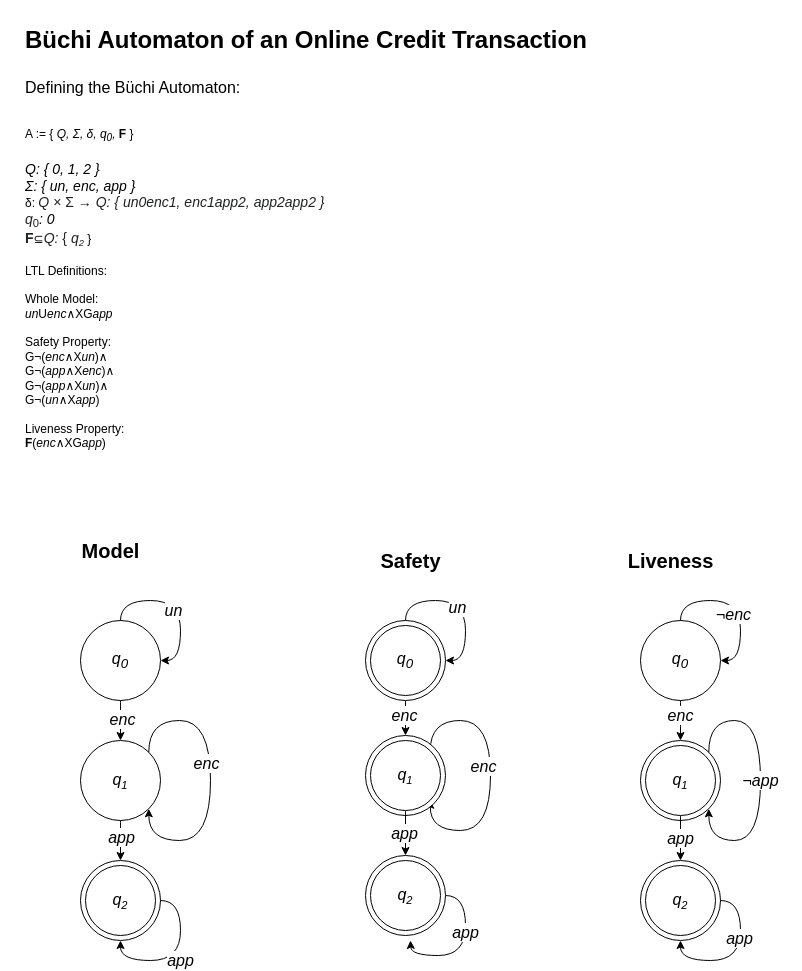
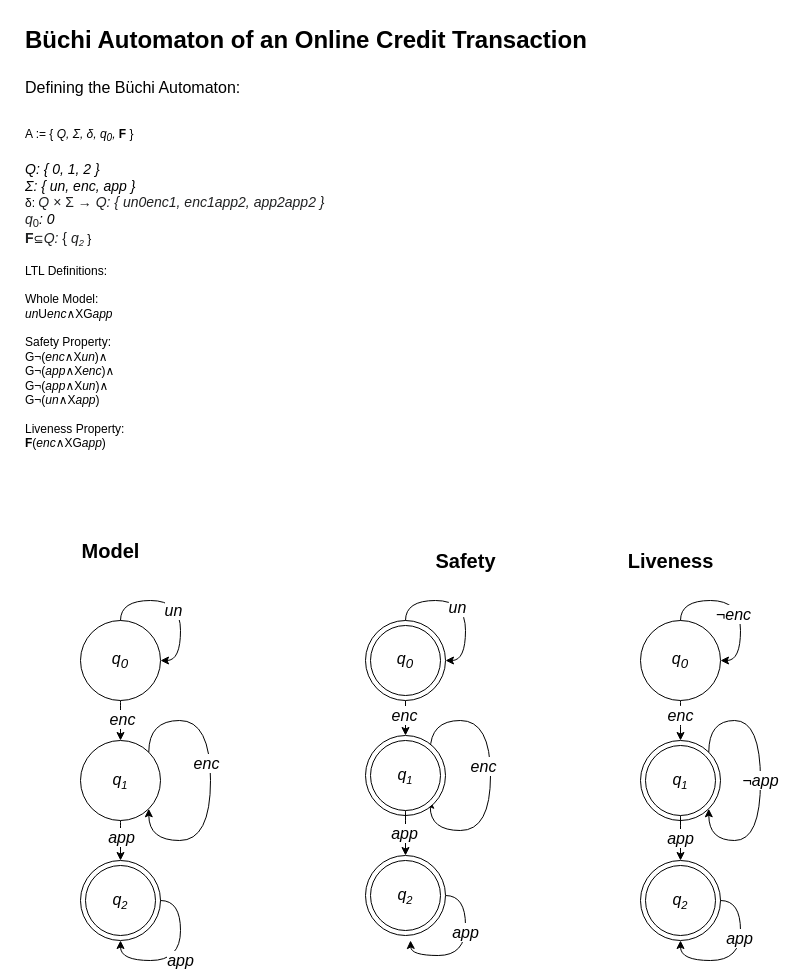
(411, 561) -> (466, 561)
